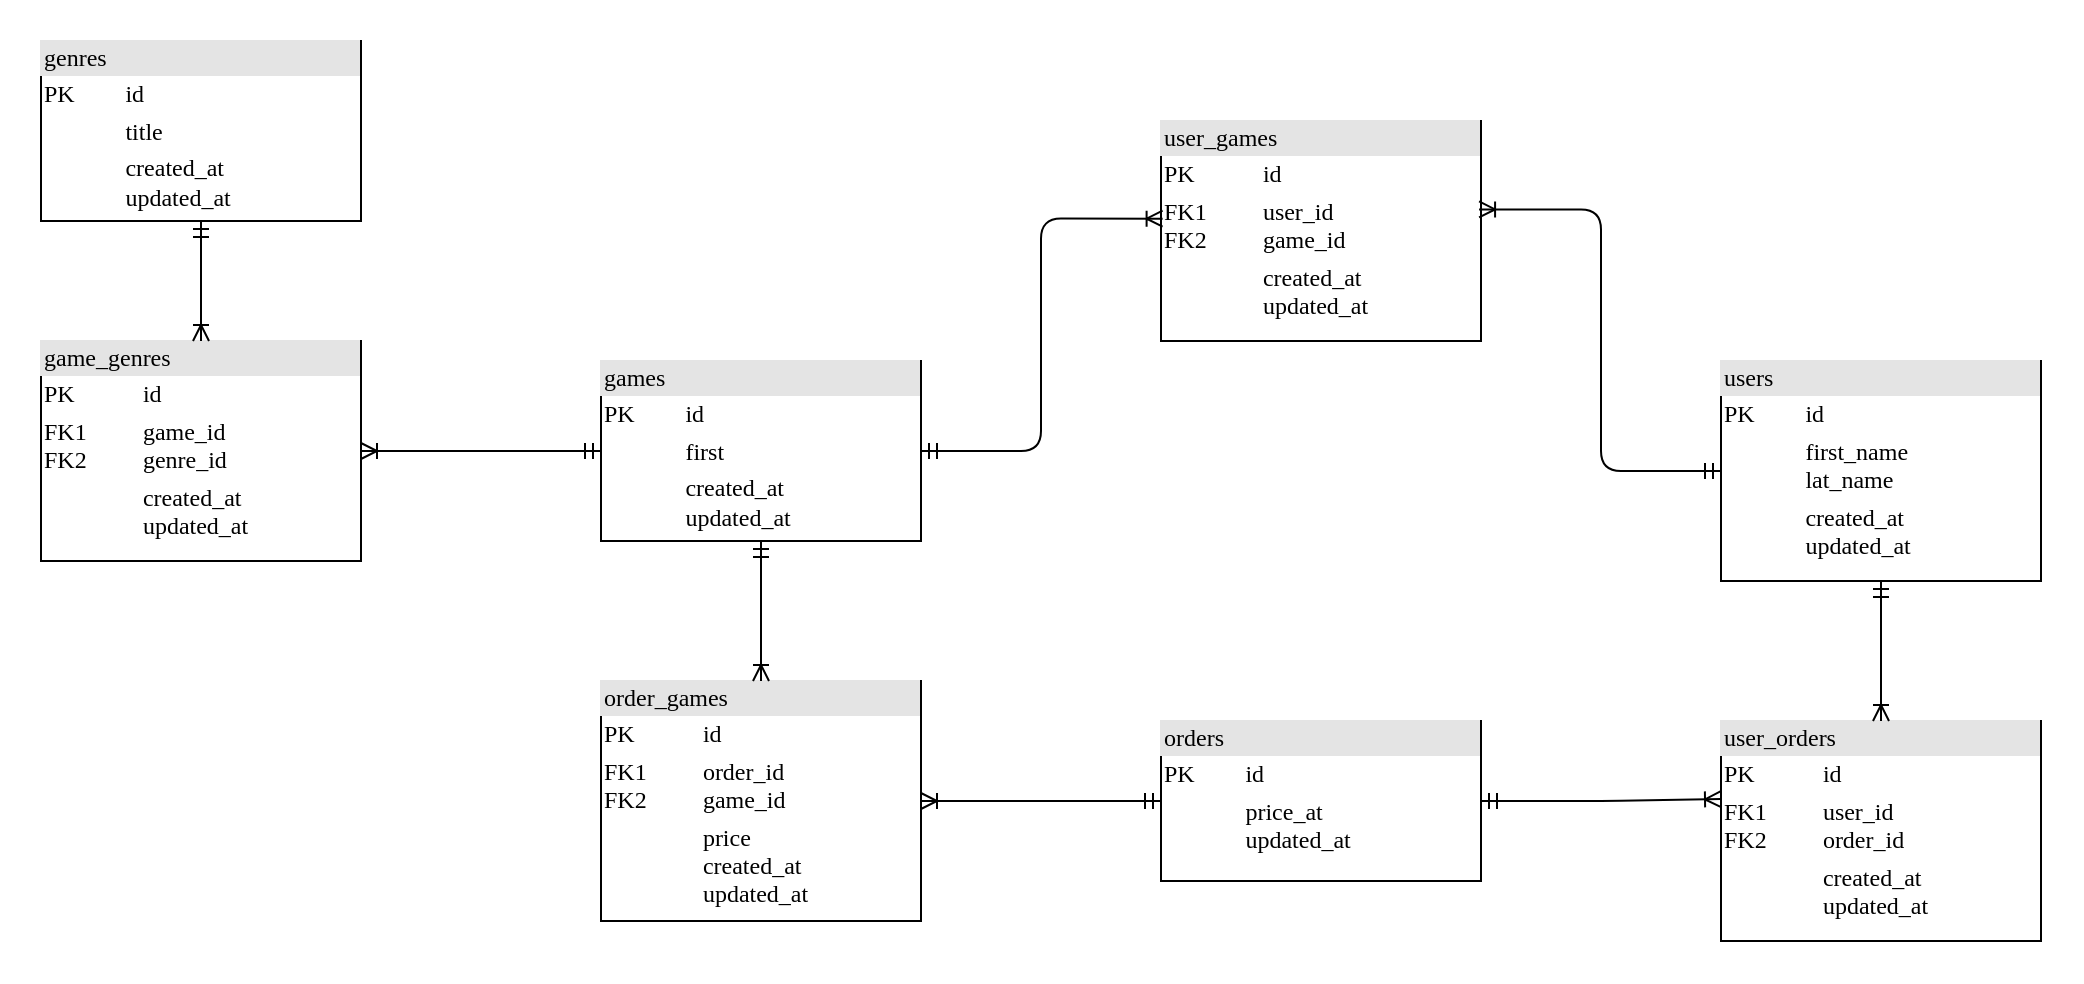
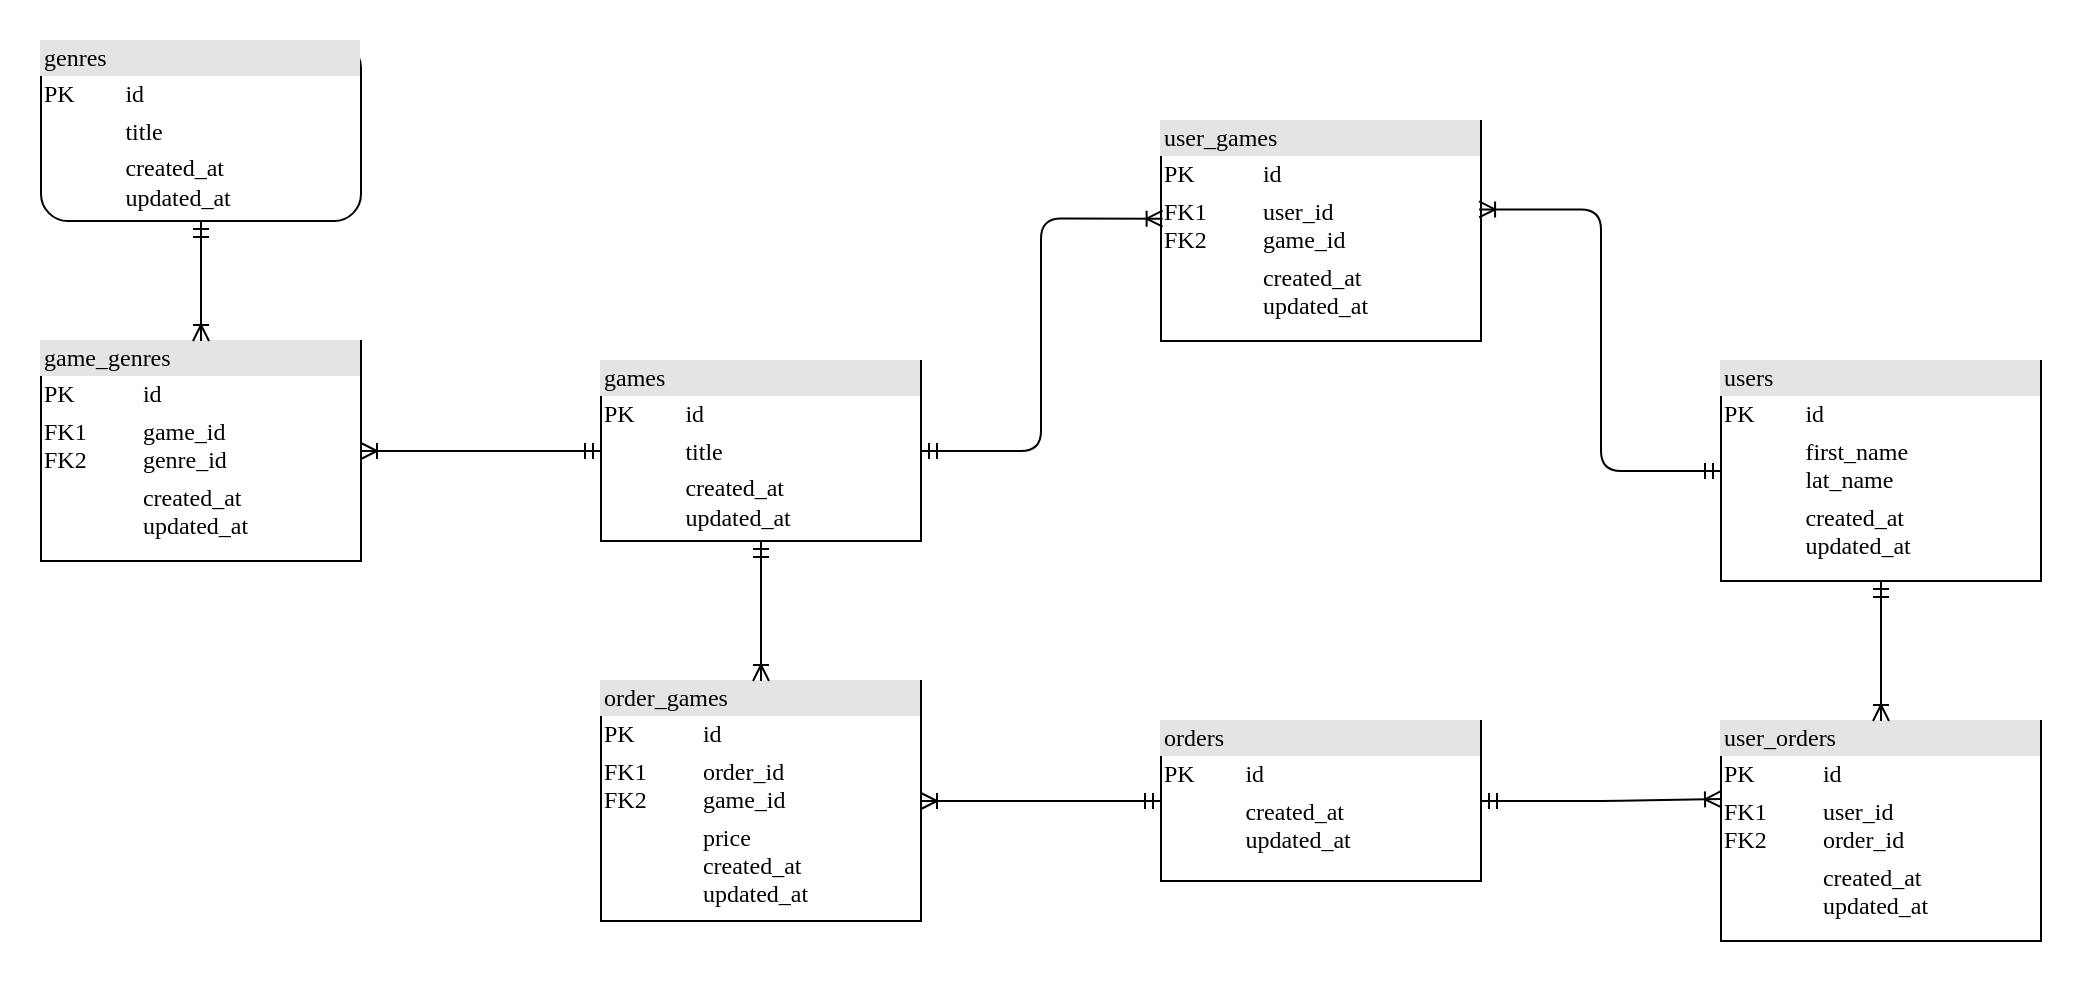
(201, 131) -> (201, 131)
(668, 433) -> (668, 433)
(1228, 779) -> (1228, 779)
